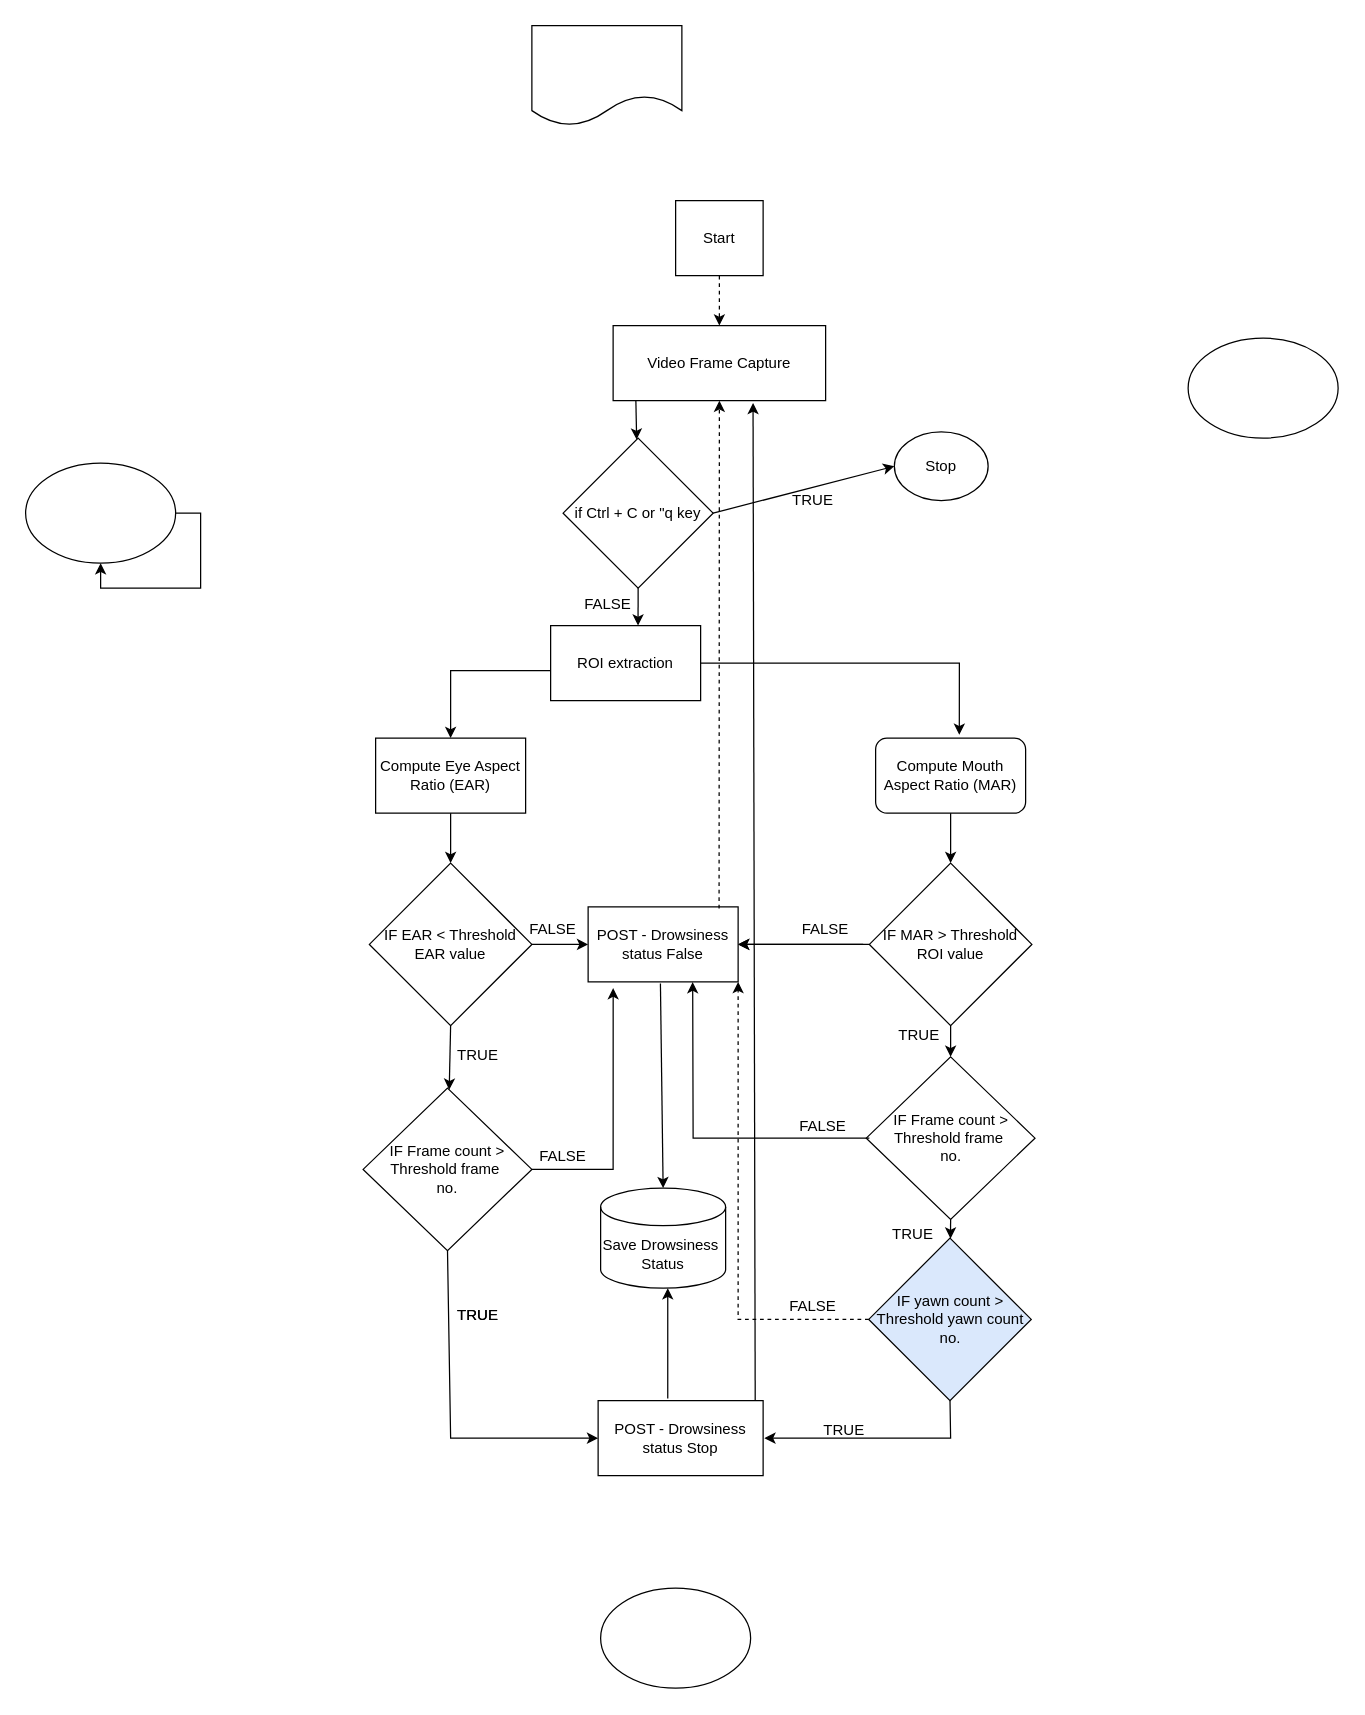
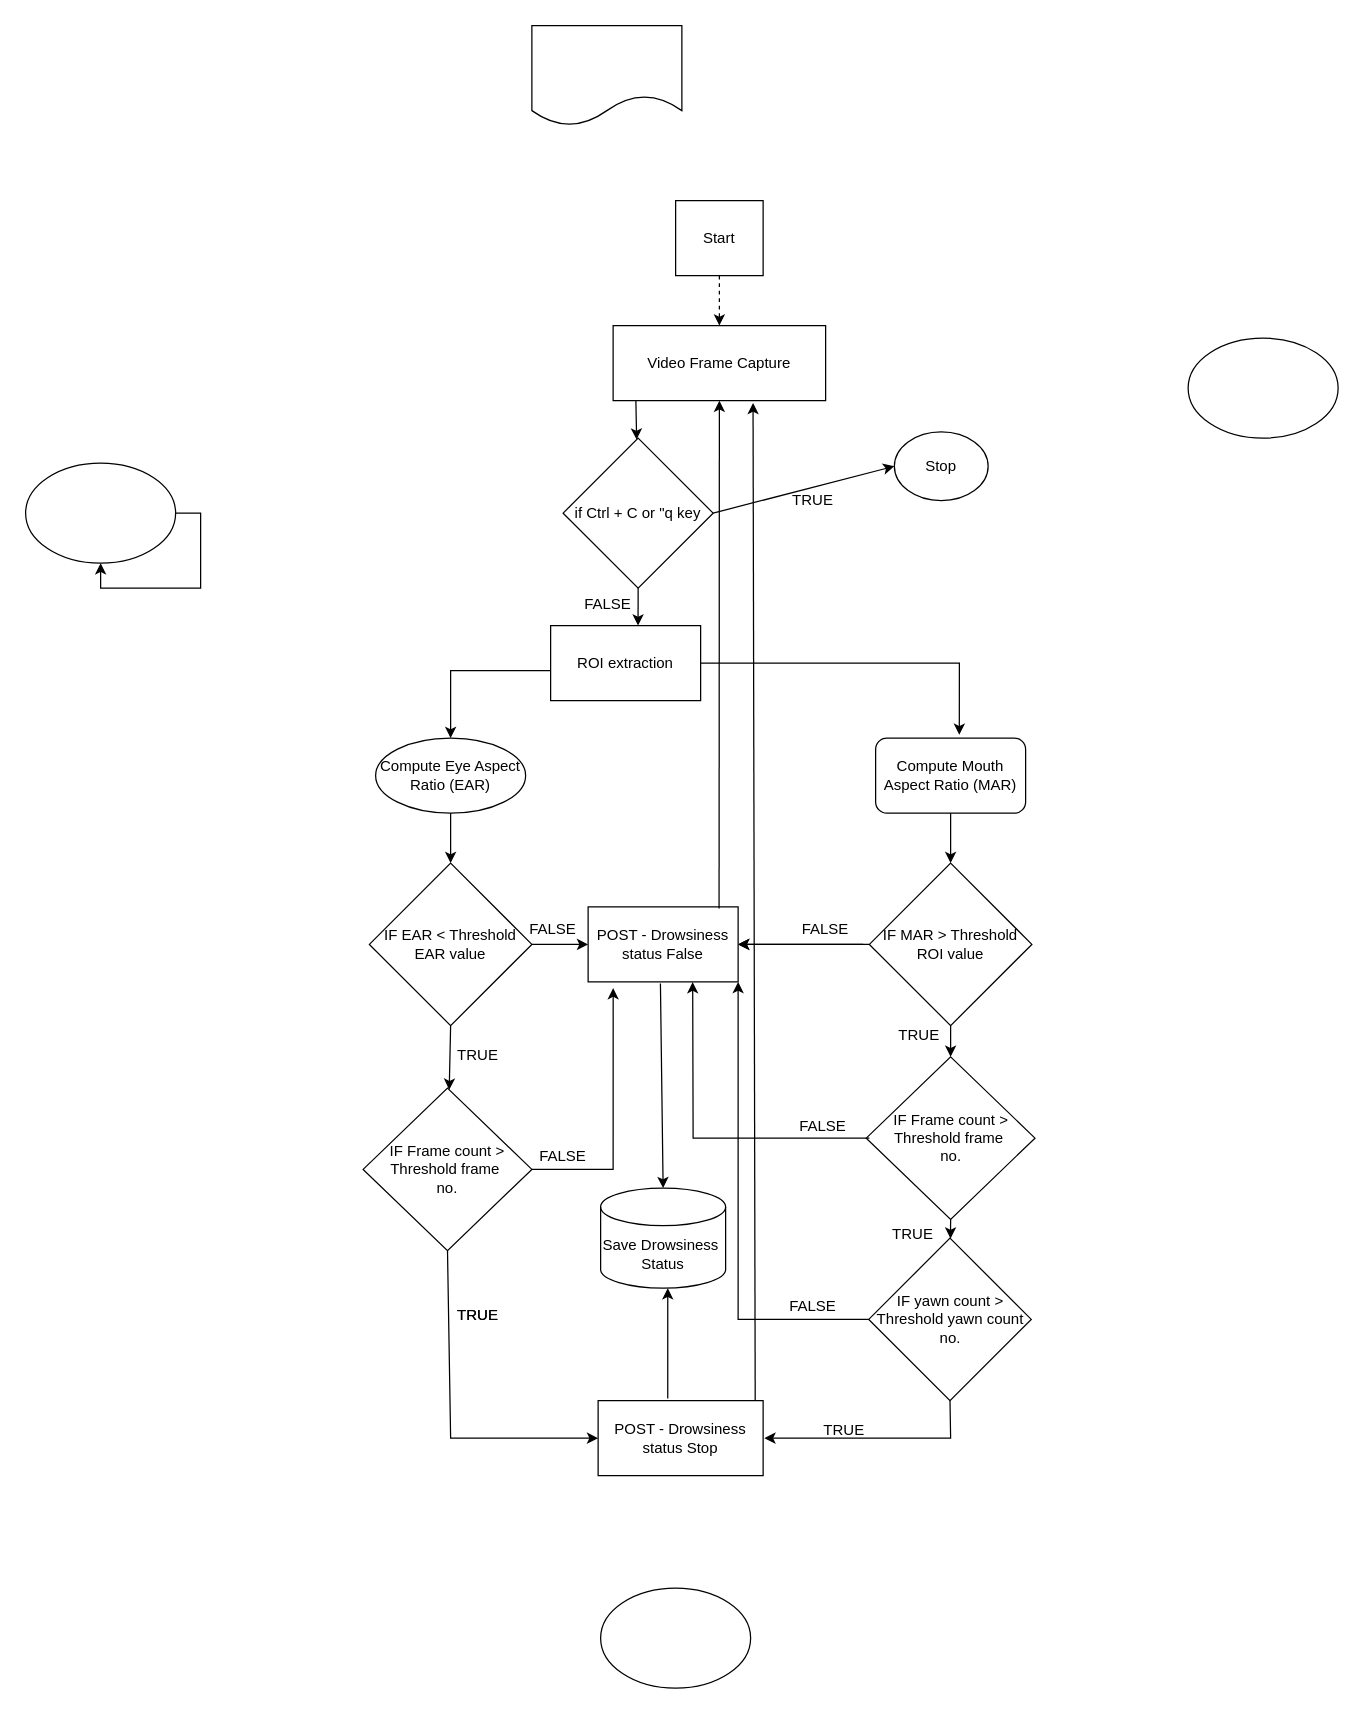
(719, 659) -> (719, 659)
(451, 776) -> (451, 776)
(738, 1219) -> (738, 1219)
(950, 1319) -> (950, 1319)
